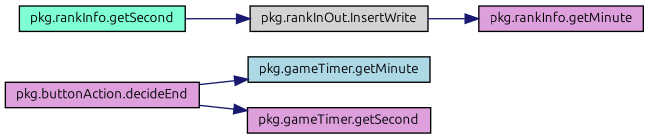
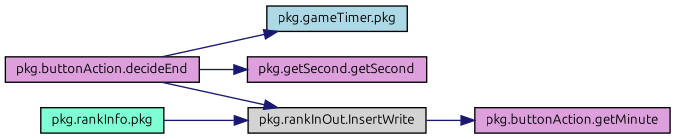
(102, 19) -> (102, 120)
(561, 19) -> (572, 120)
(339, 70) -> (337, 19)
none -> (213, 94)
(339, 120) -> (337, 70)
